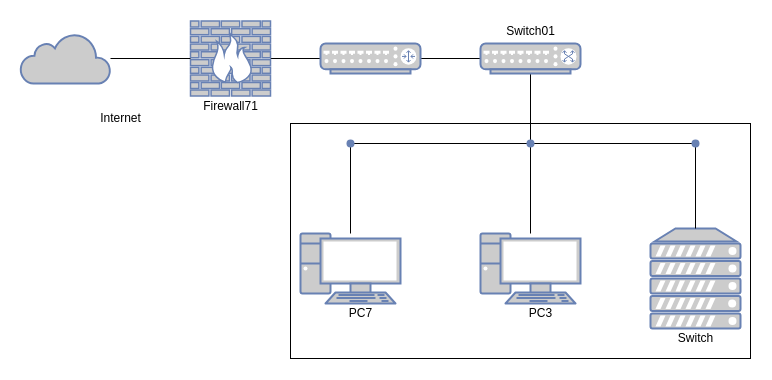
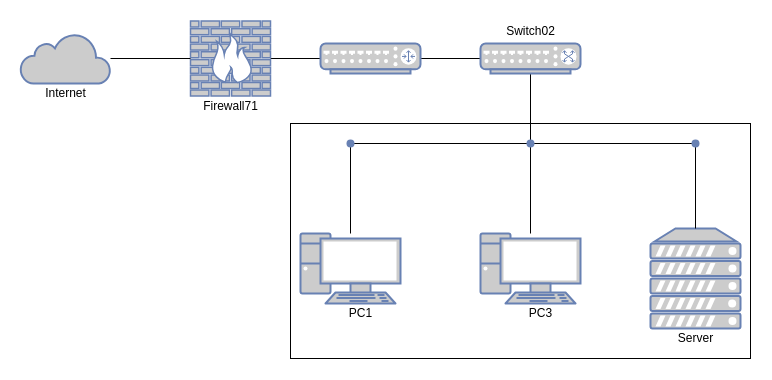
(531, 32) -> (531, 32)
(121, 119) -> (66, 94)
(361, 314) -> (361, 314)
(696, 339) -> (696, 339)
